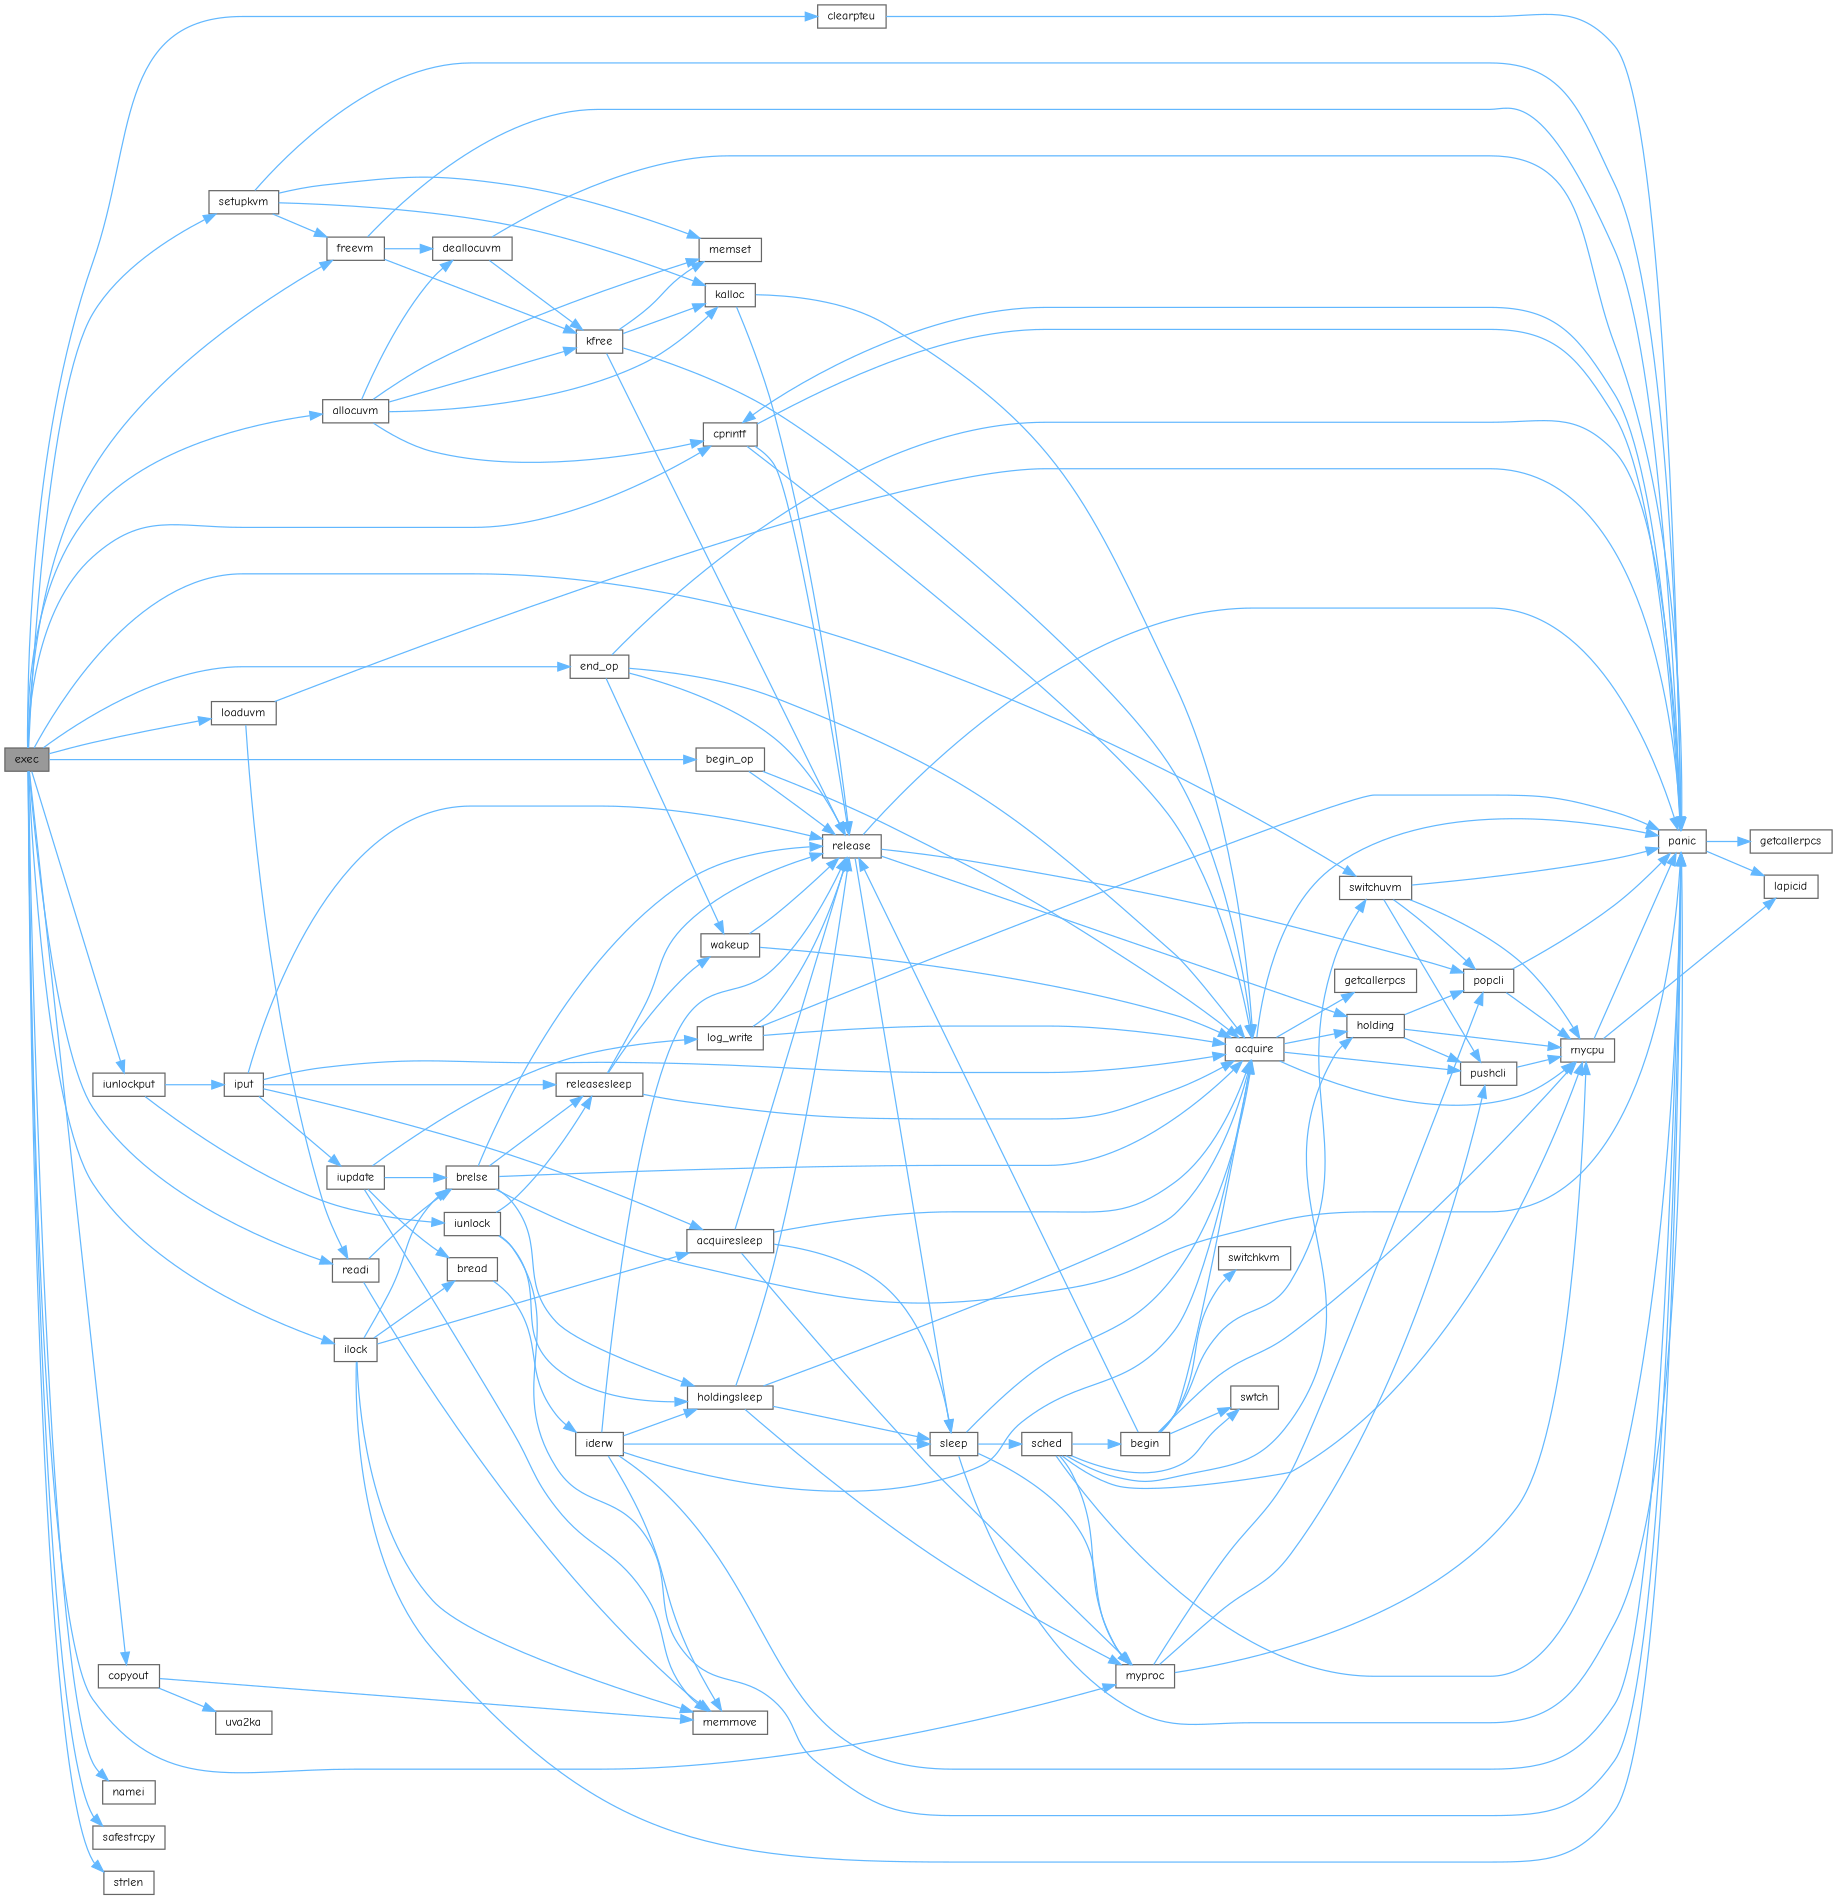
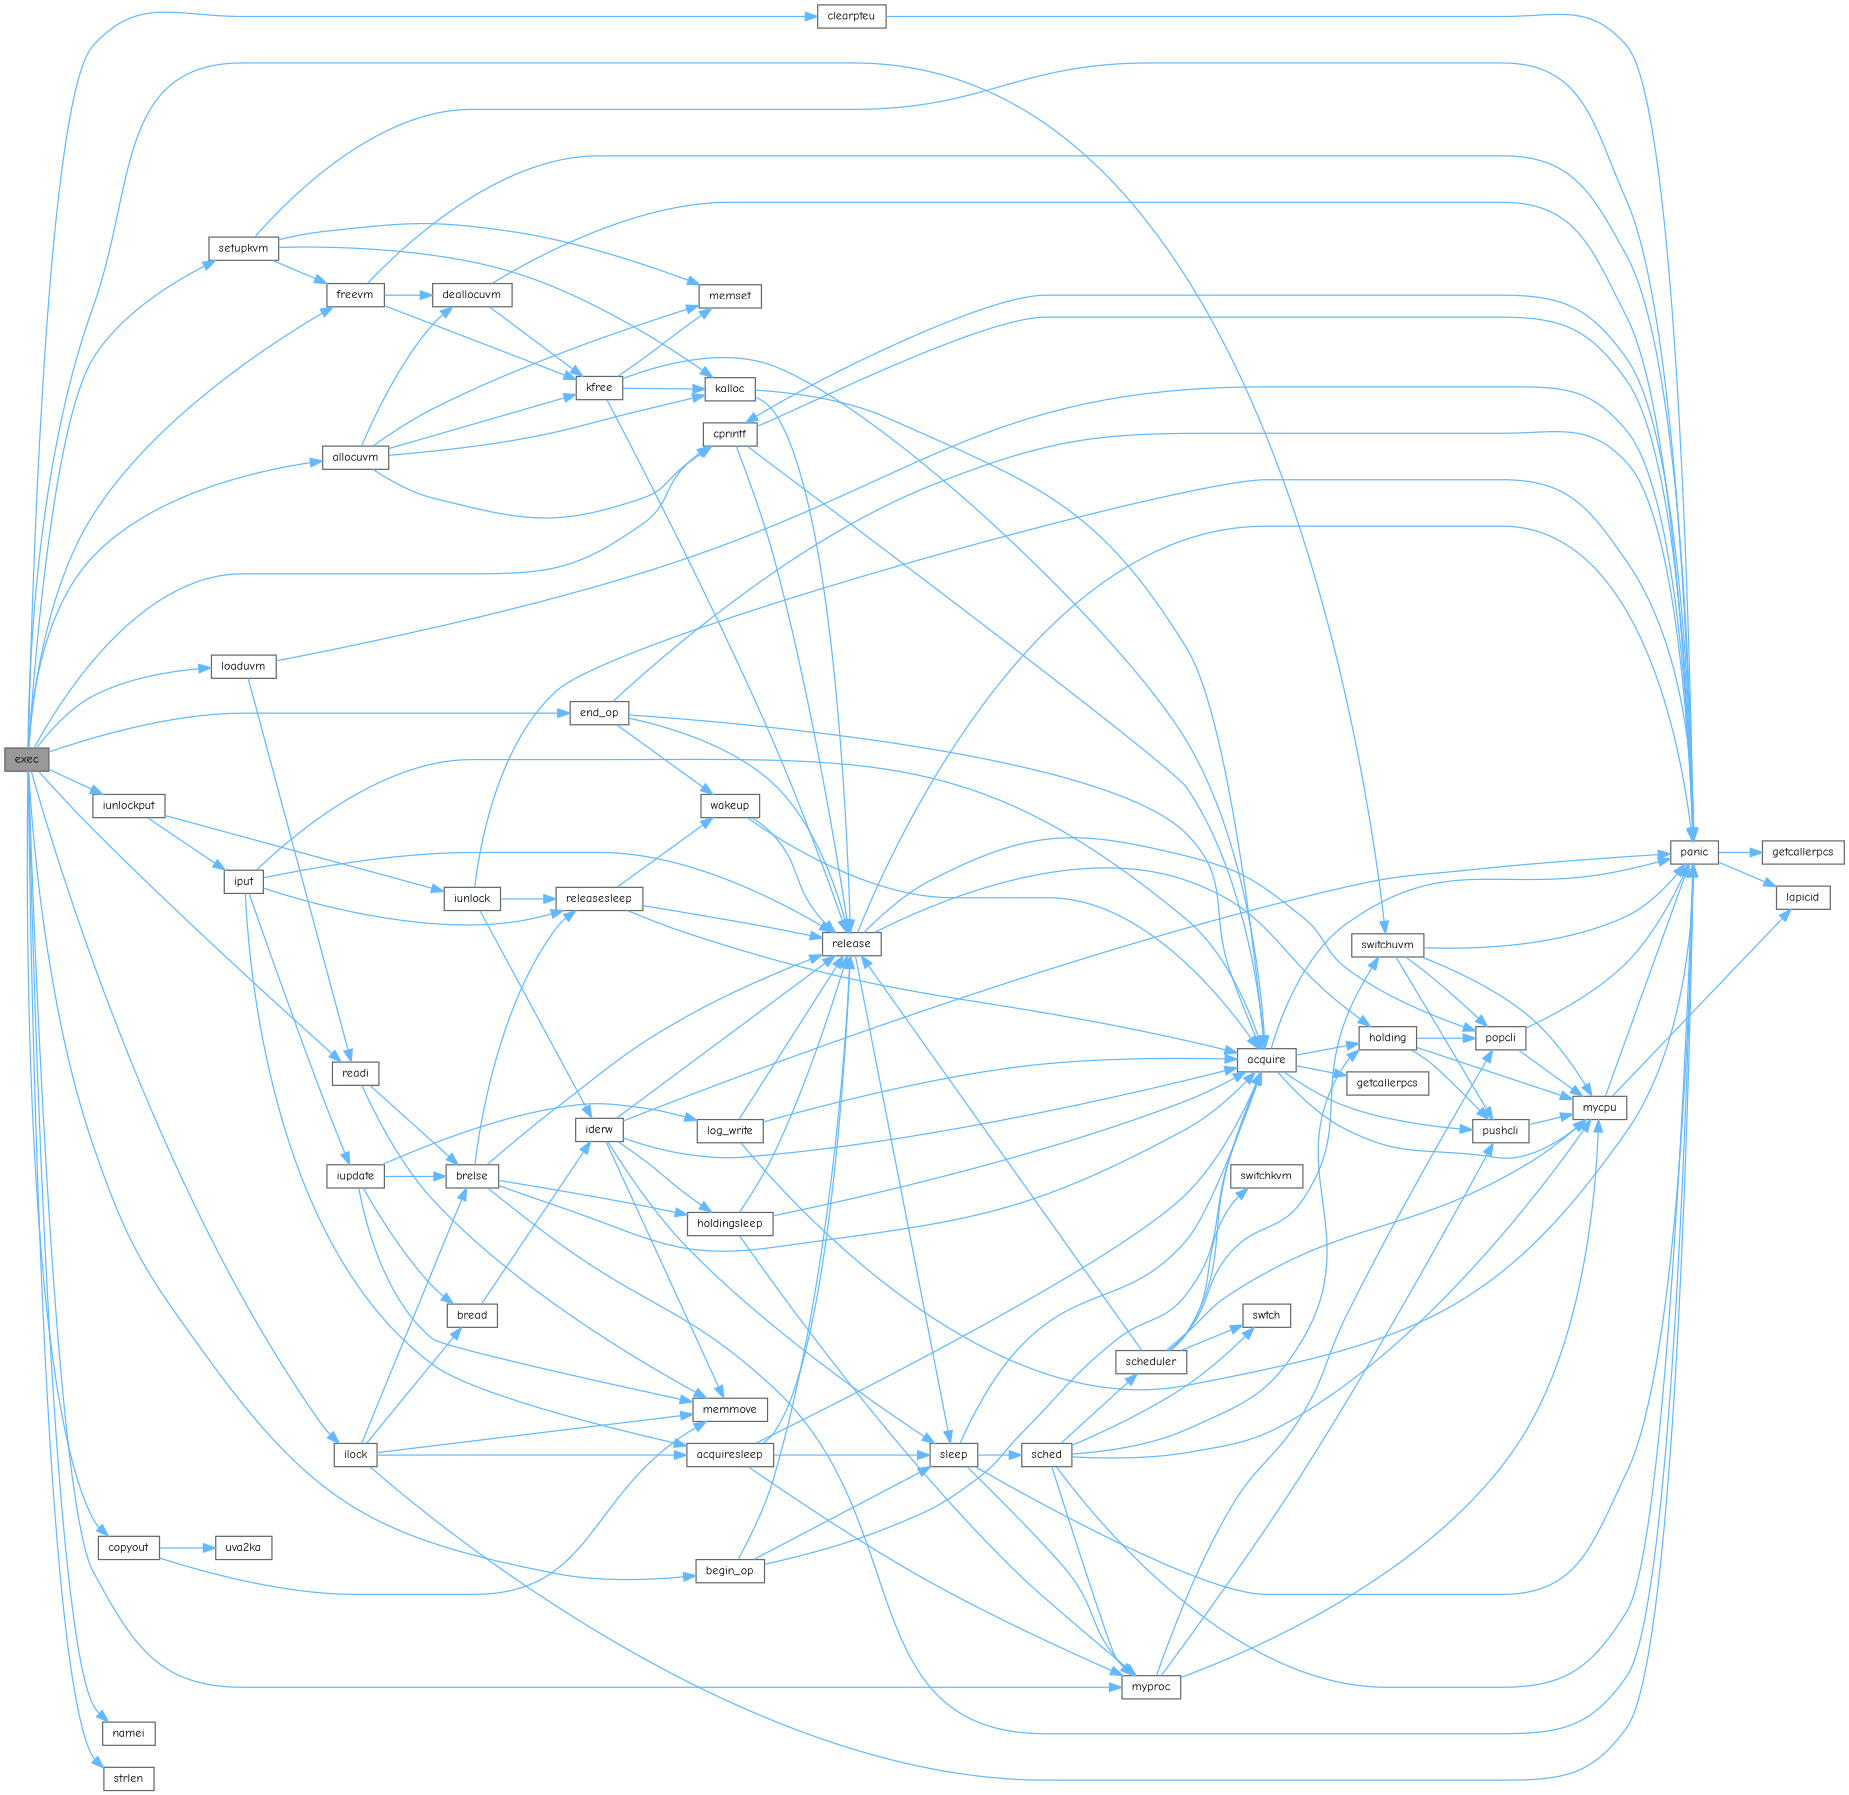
(548, 1359) -> (533, 1009)
(845, 1421) -> (837, 1516)
(1145, 1444) -> (1151, 1362)
(129, 1838) -> none
